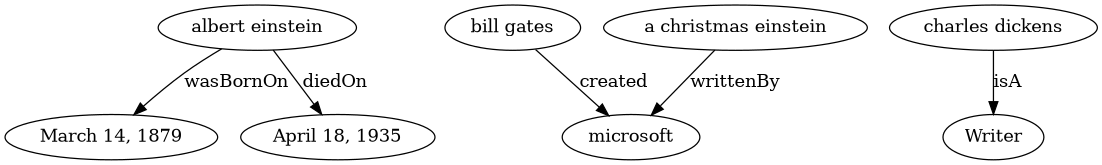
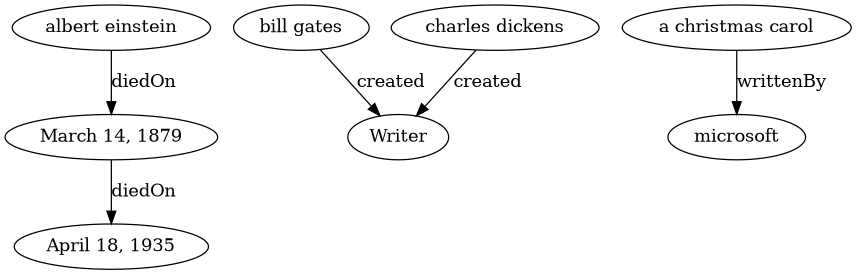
(735, 28) -> (737, 28)
(294, 77) -> (111, 186)
(567, 78) -> (346, 78)
(237, 82) -> (144, 82)
(1007, 82) -> (488, 82)
